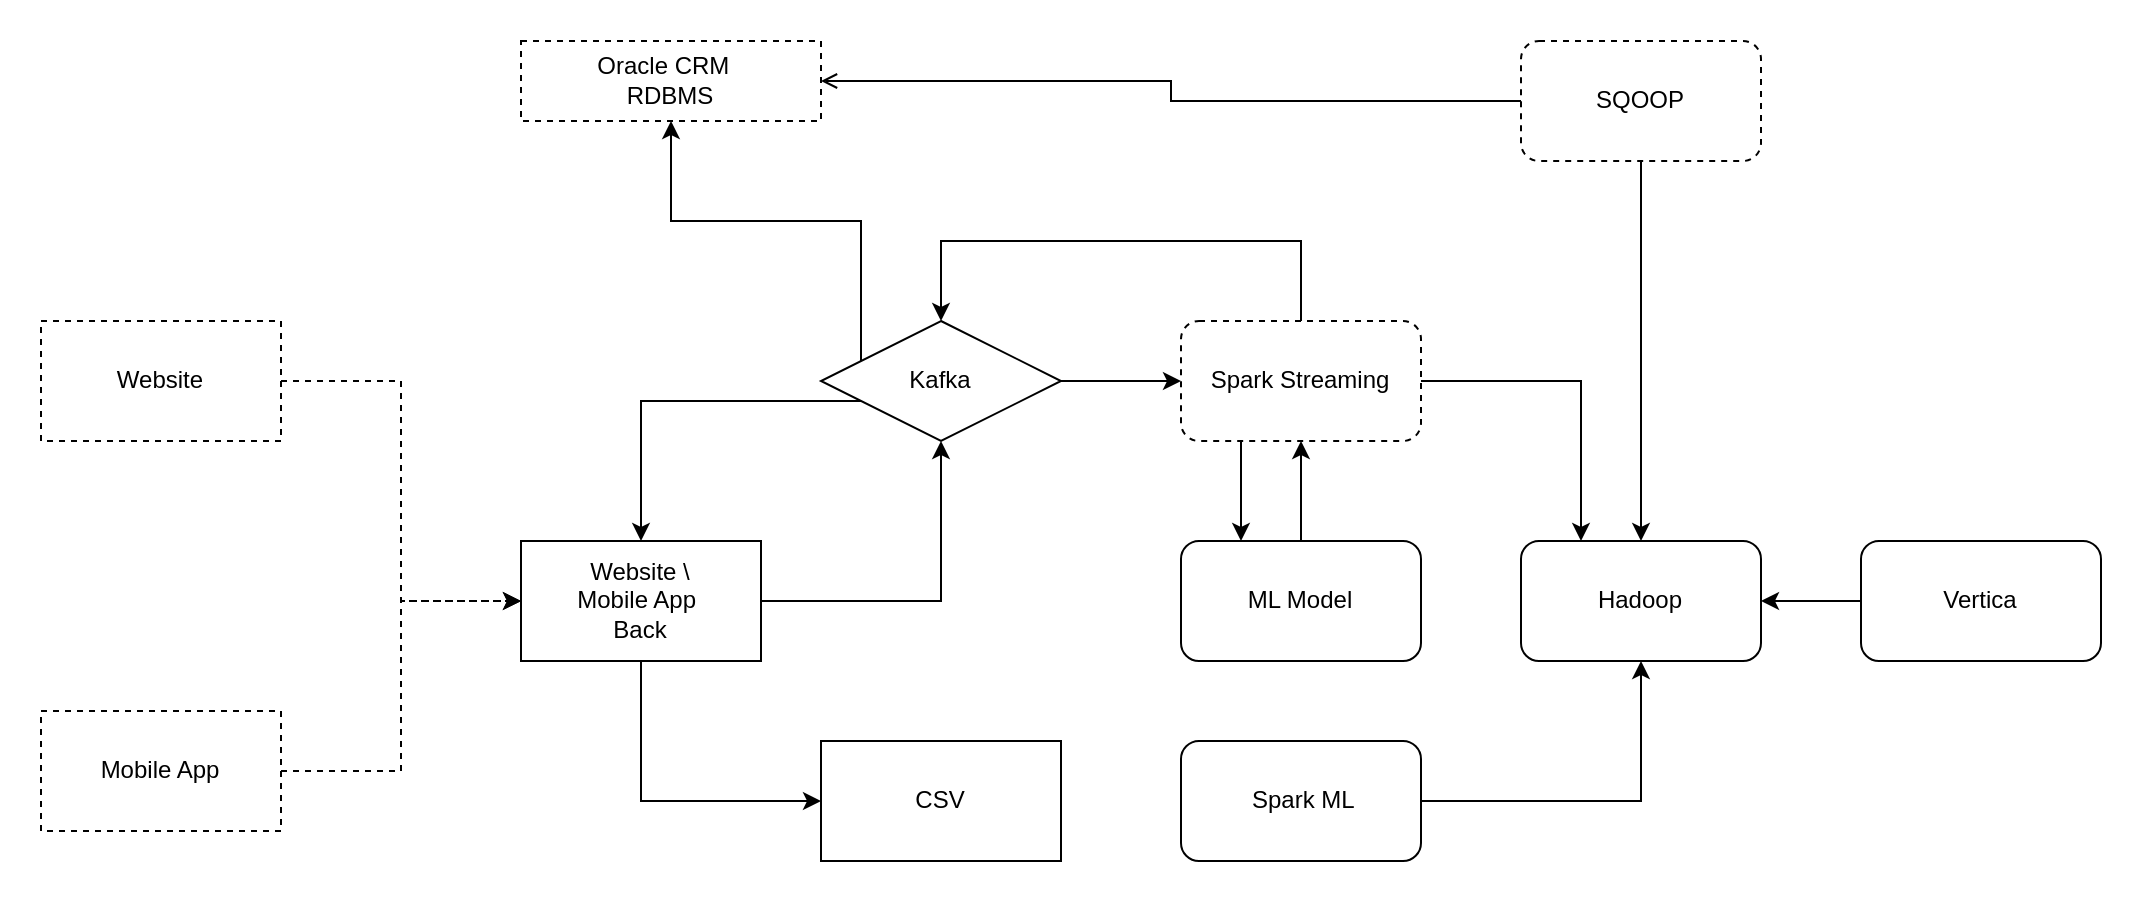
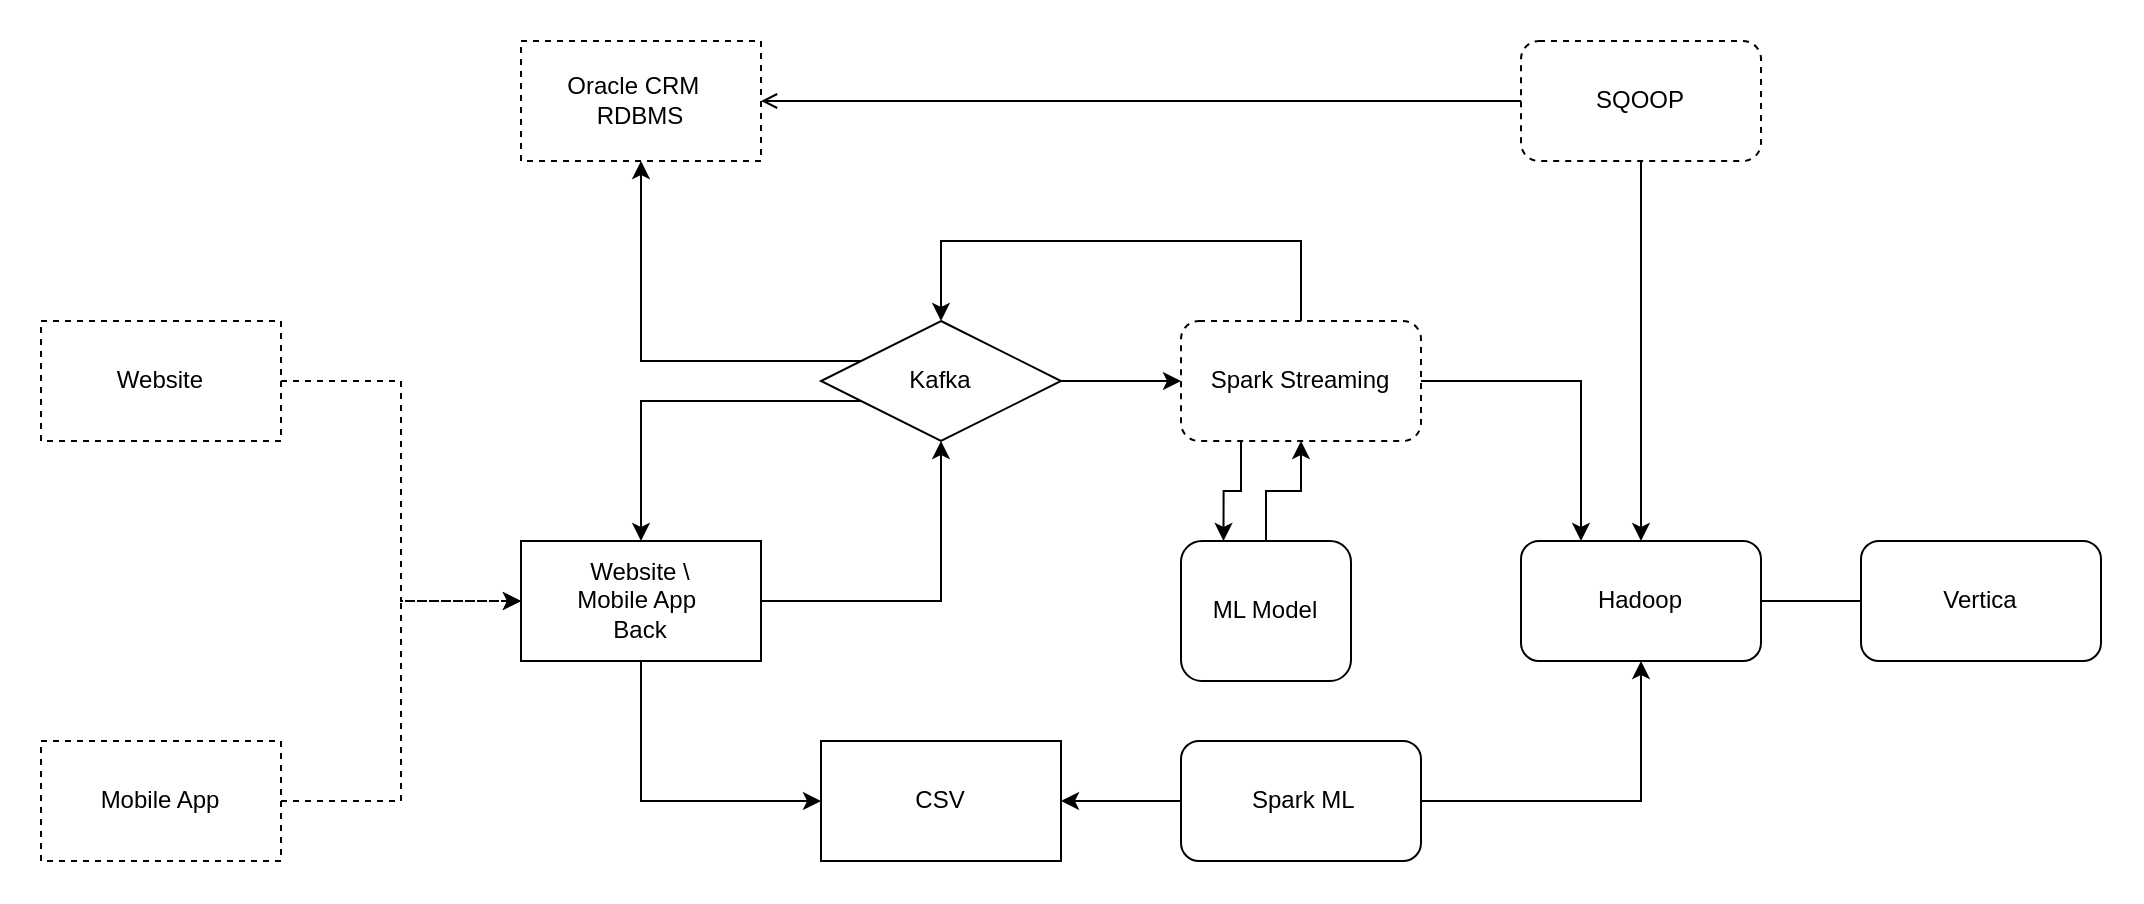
(671, 81) -> (641, 101)
(1301, 601) -> (1266, 611)
(1776, 601) -> (1770, 601)
(161, 771) -> (161, 801)
none -> (1128, 801)
